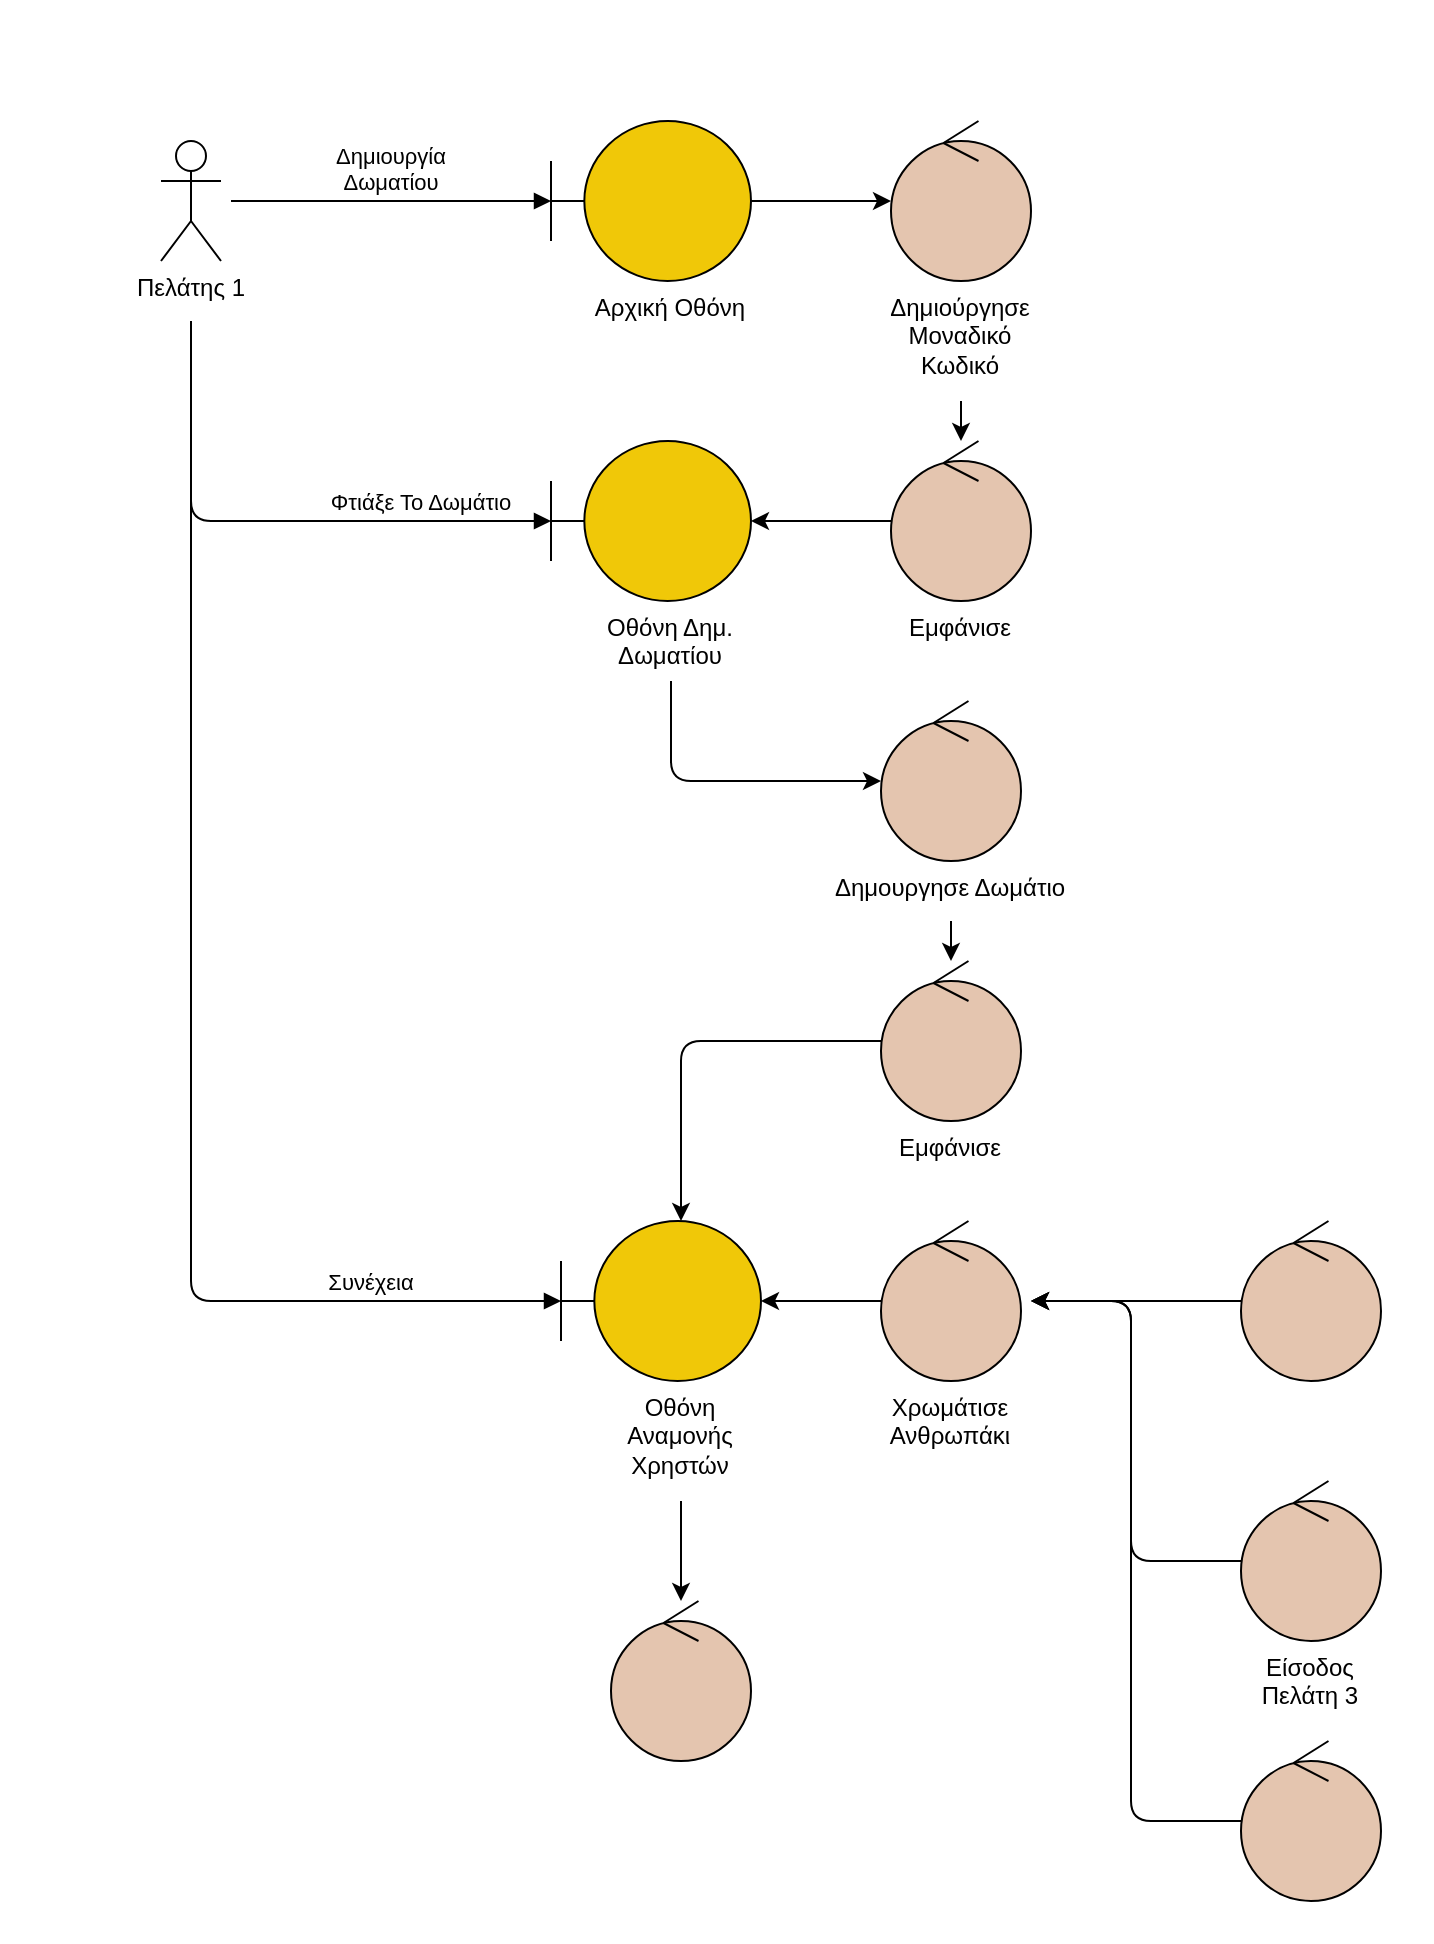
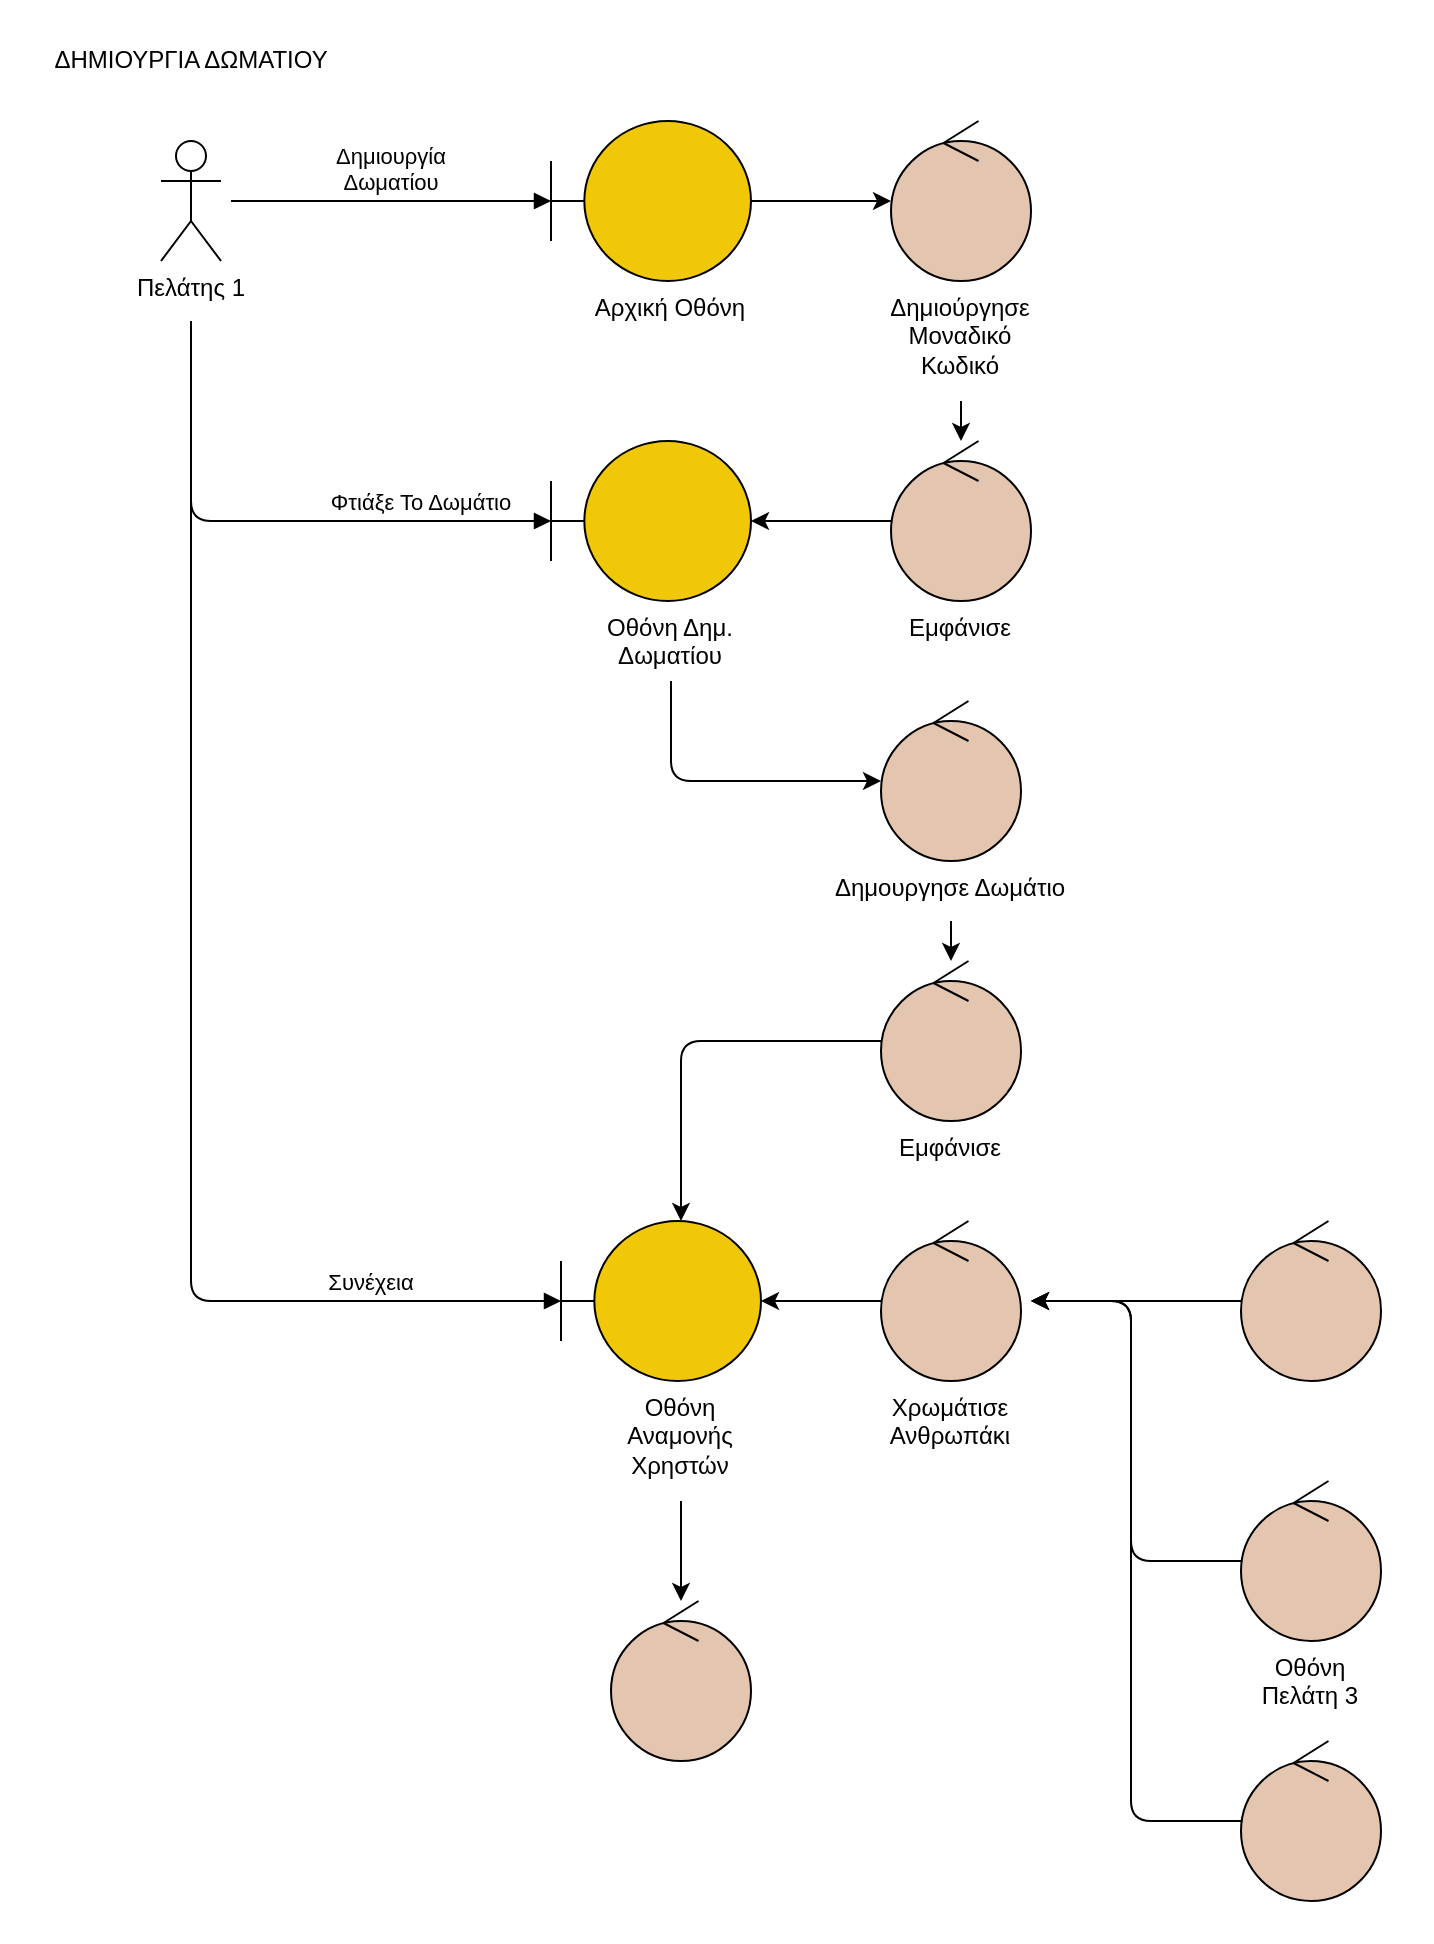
none -> (191, 61)
(1311, 1684) -> (1311, 1684)
